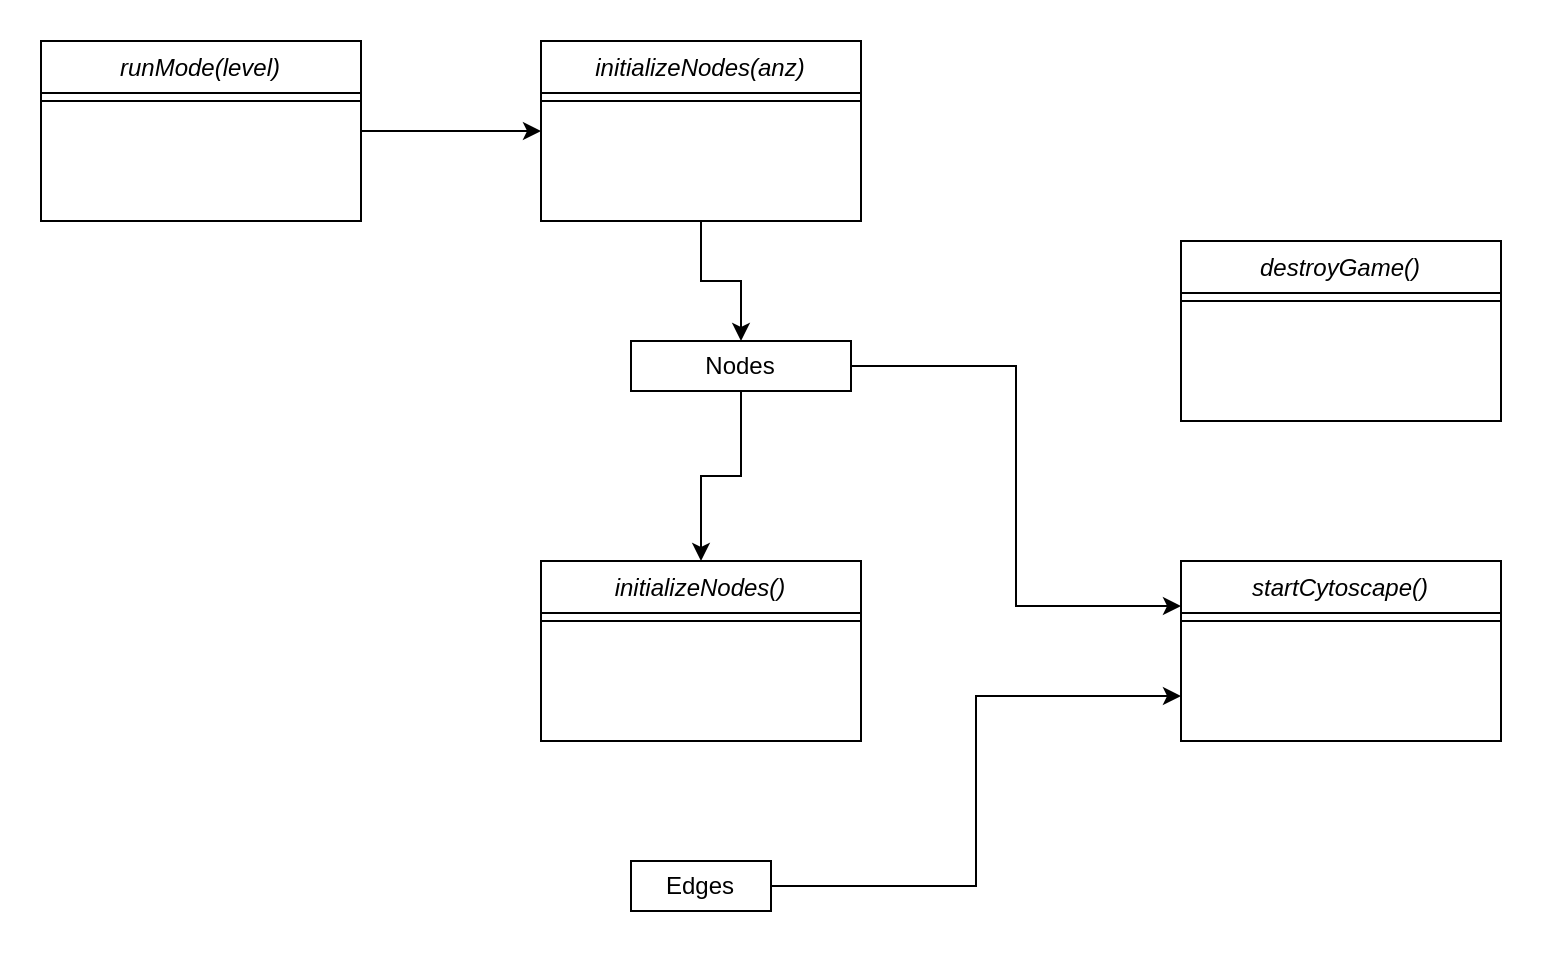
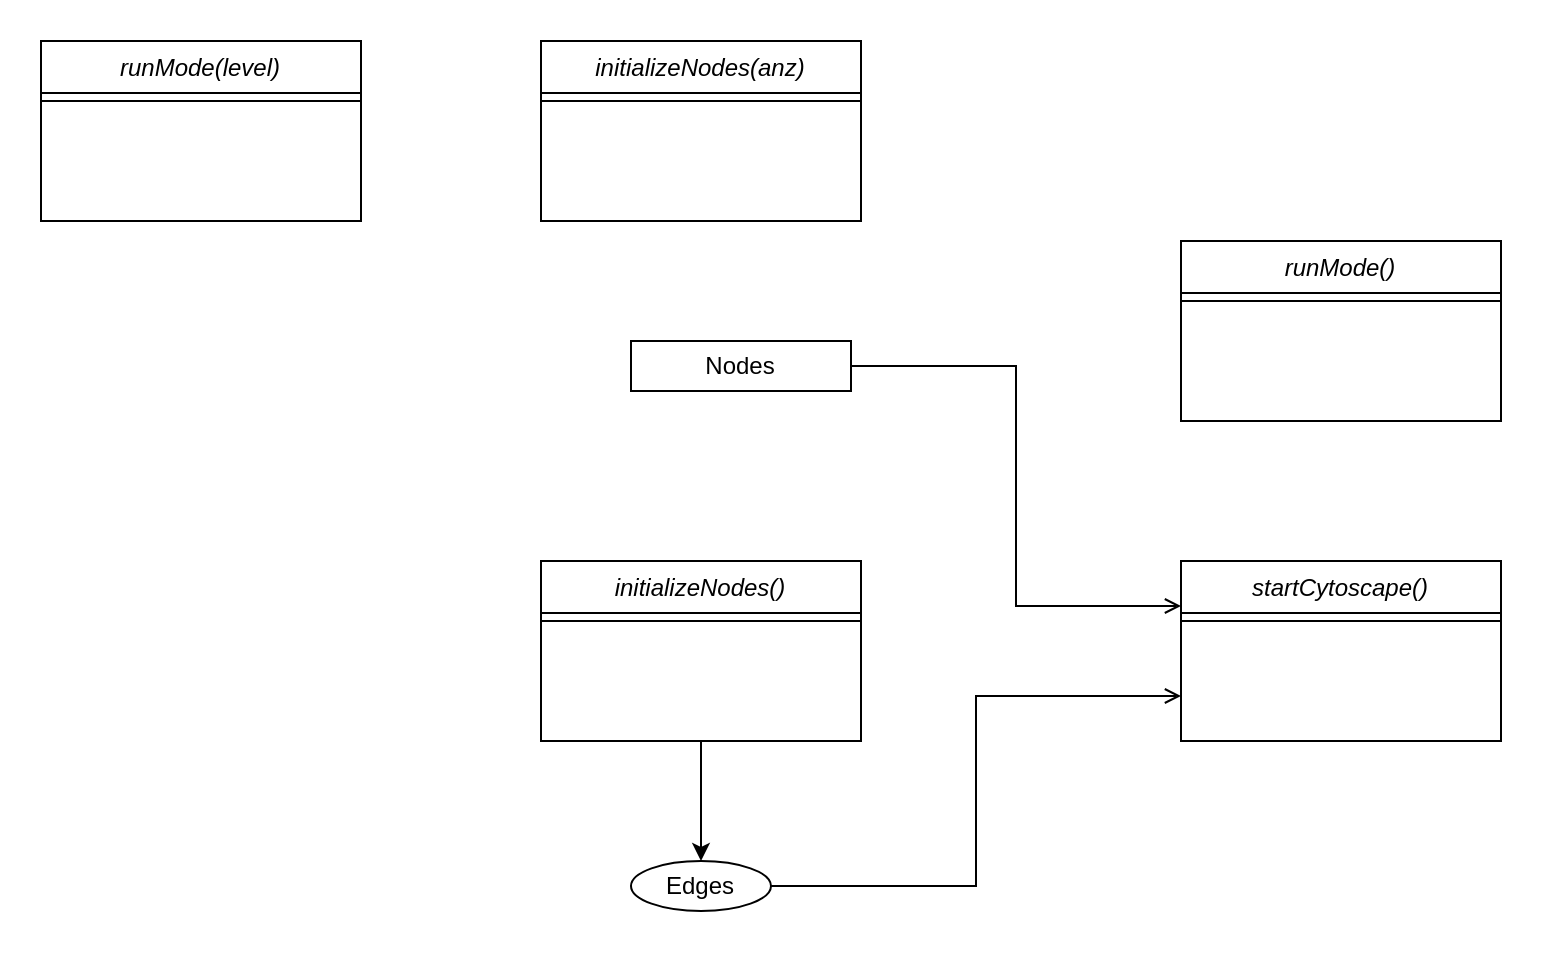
(446, 131) -> none
(1340, 268) -> (1340, 268)
(716, 281) -> none
(728, 476) -> none
(1166, 606) -> (1168, 606)
(1166, 696) -> (1168, 696)
none -> (701, 796)
(701, 886) -> (701, 886)
